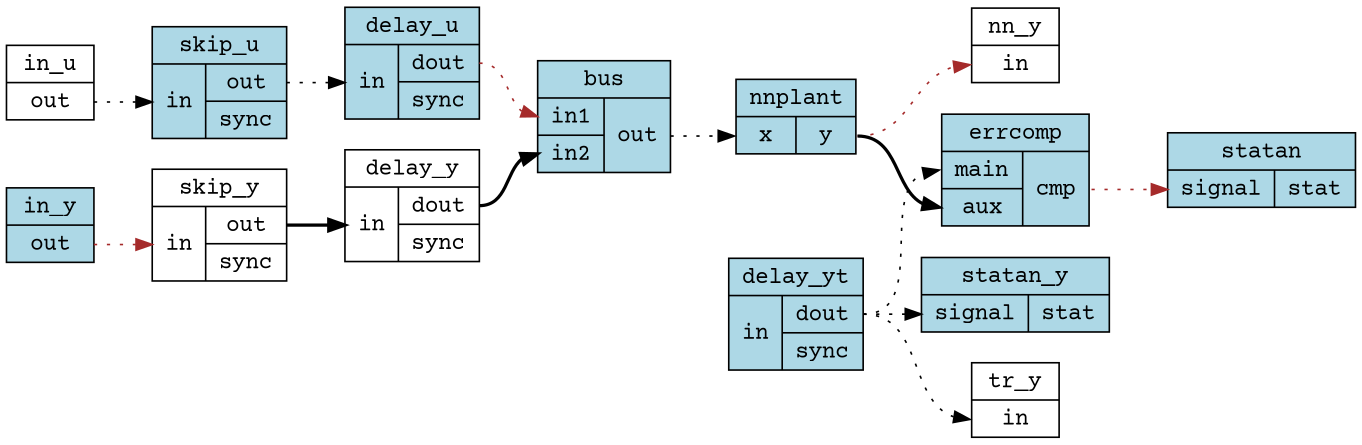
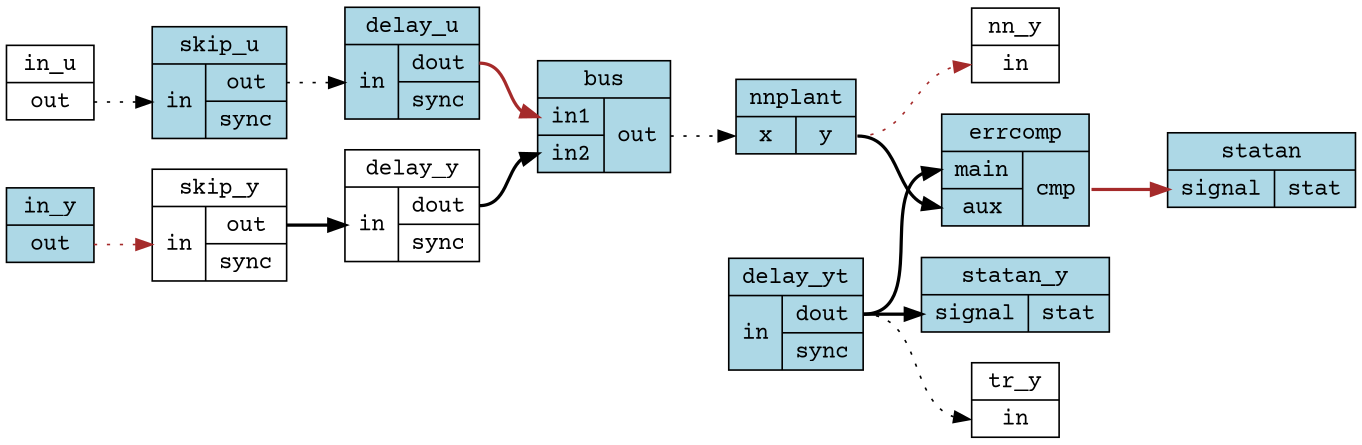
(505, 82) -> (505, 82)
(1121, 189) -> (1121, 189)
(901, 250) -> (901, 250)
(895, 314) -> (895, 314)
